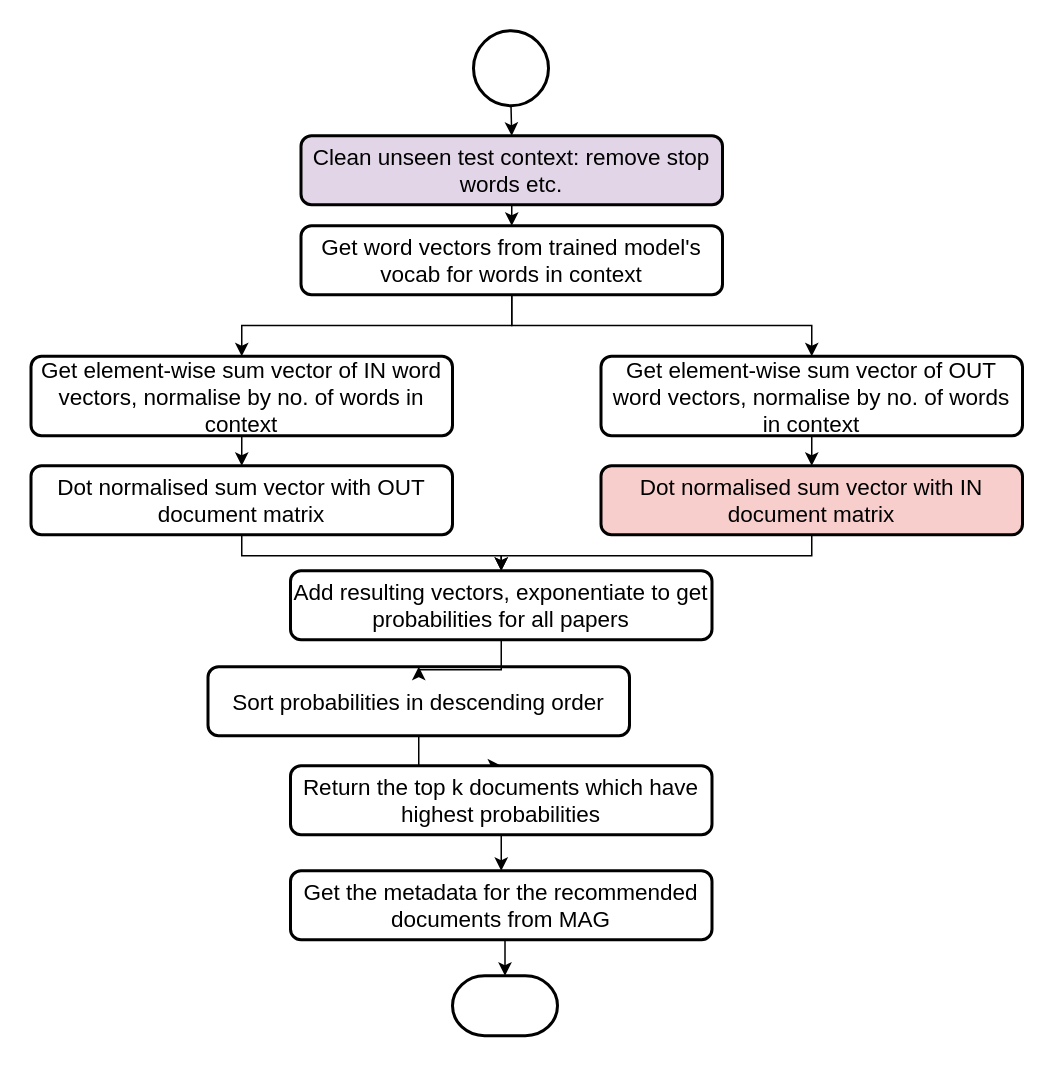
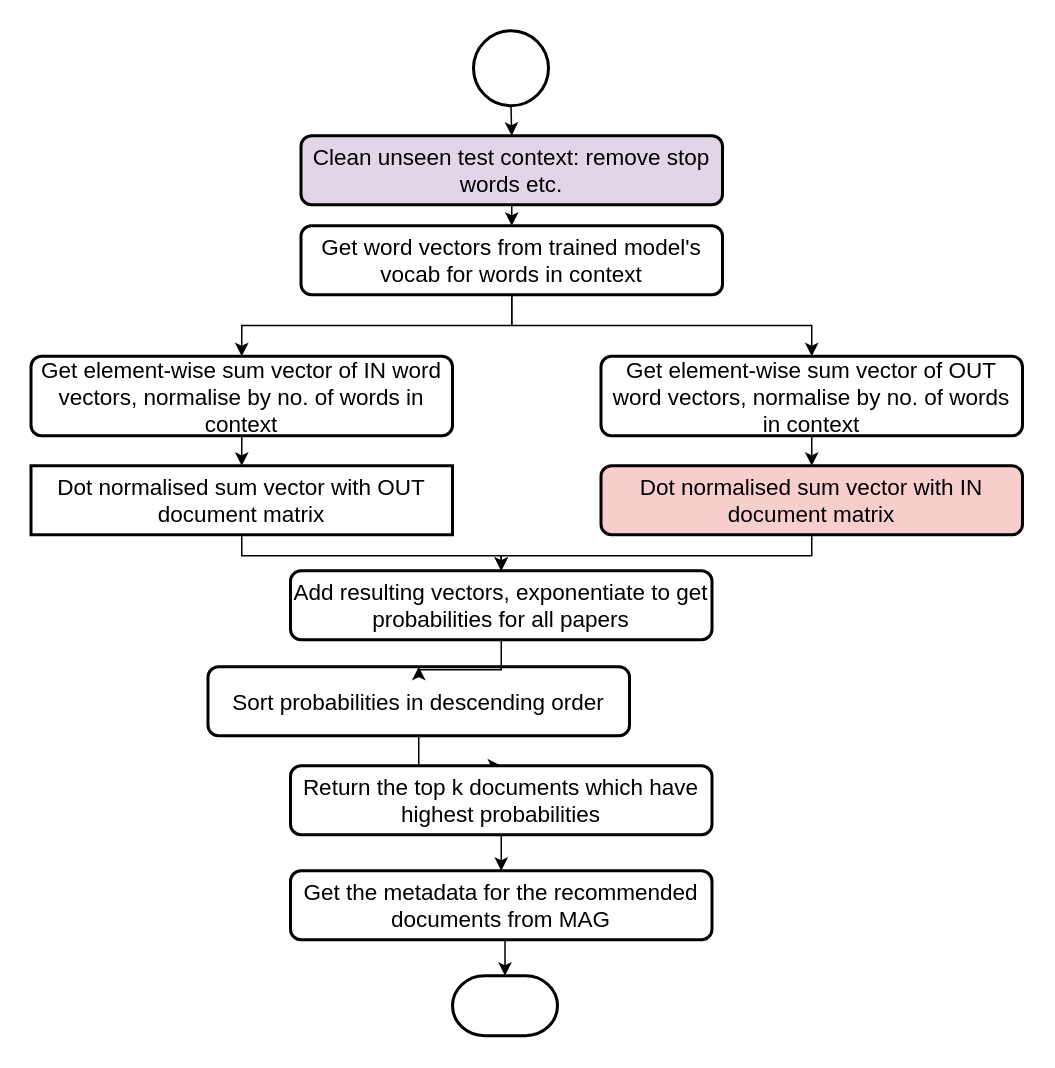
(242, 500) -> (242, 500)
